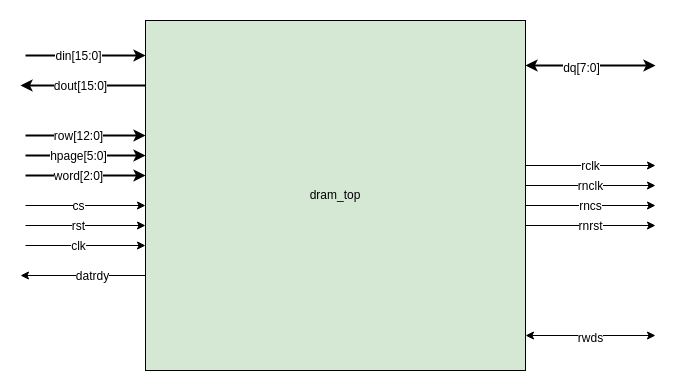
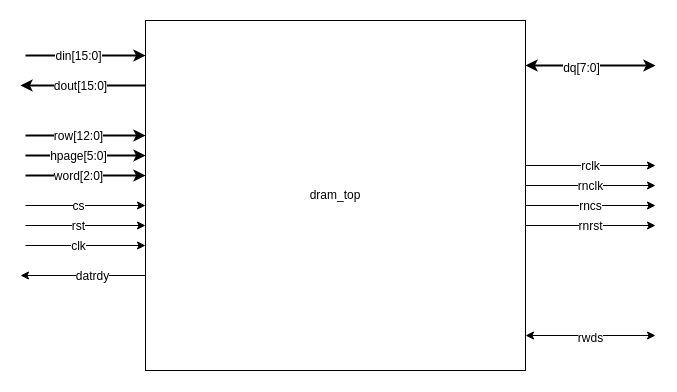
(336, 196) -> (336, 196)
